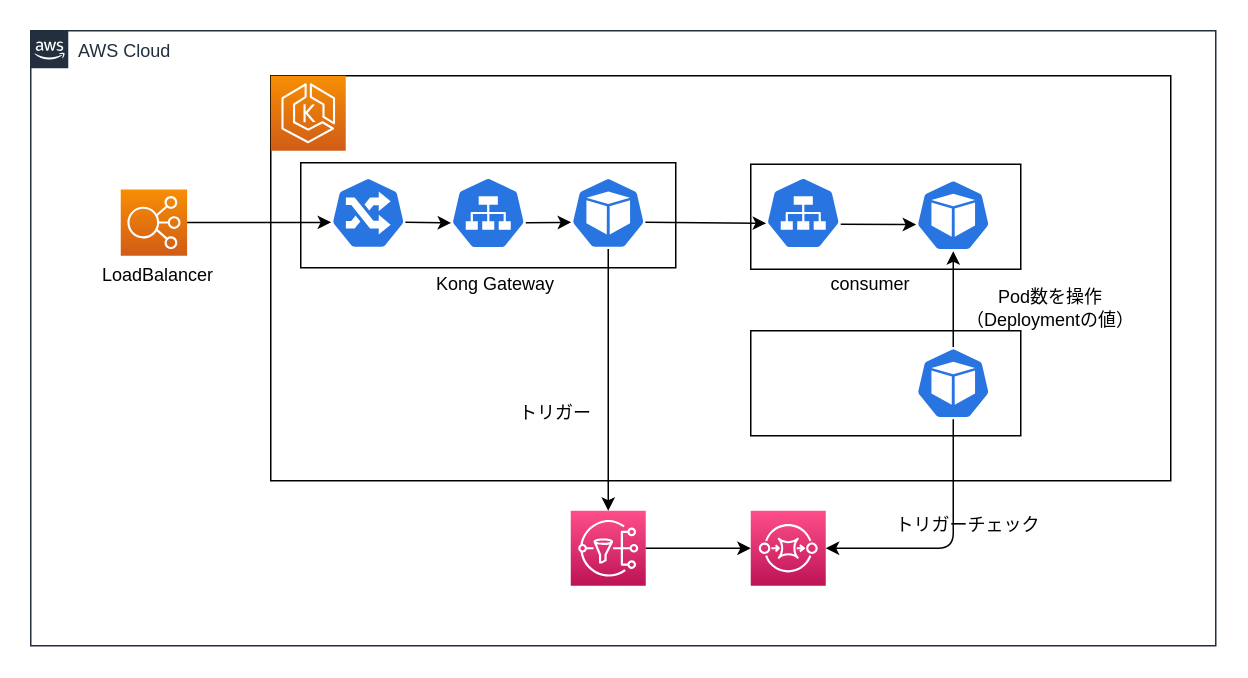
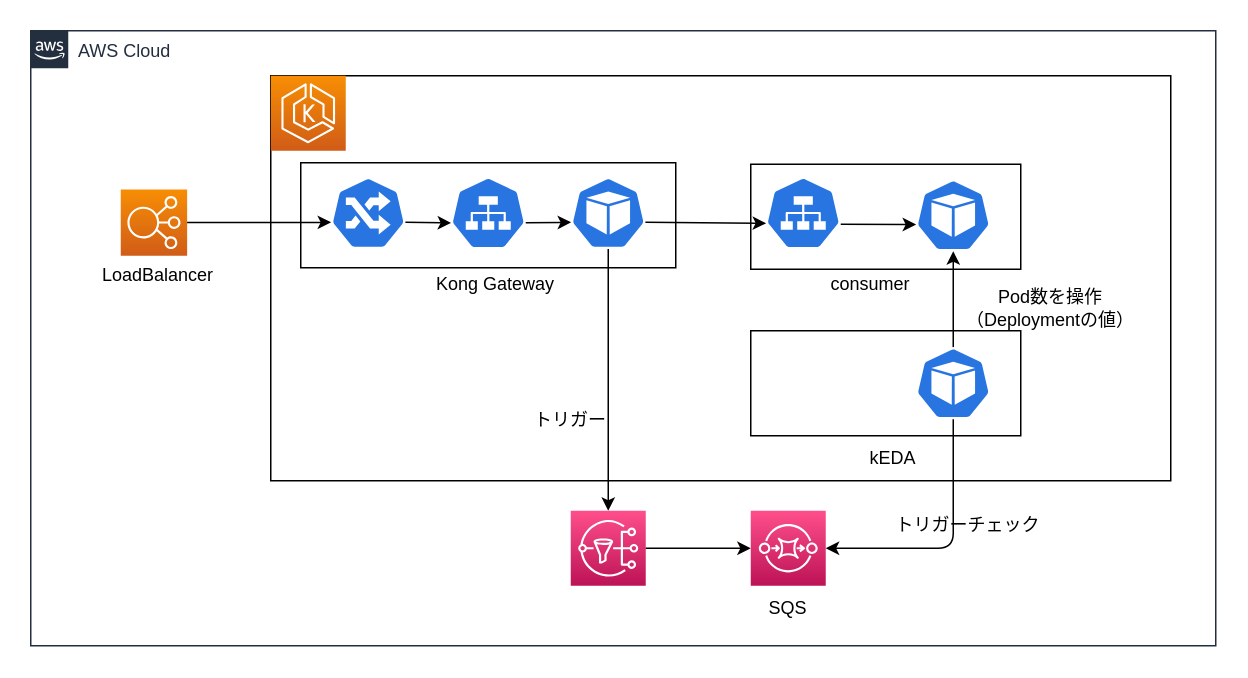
(556, 413) -> (571, 421)
none -> (893, 458)
none -> (788, 608)
